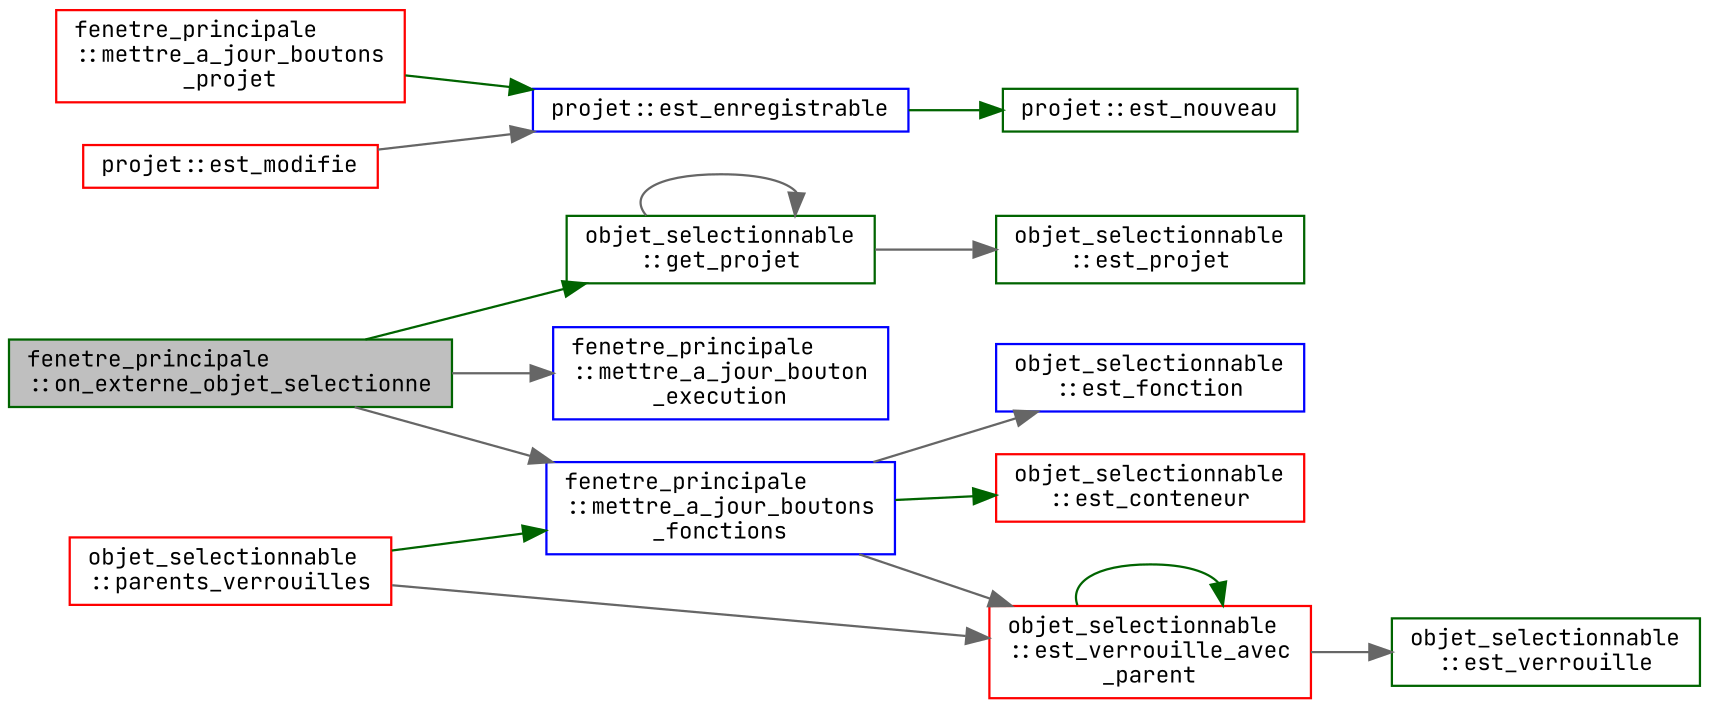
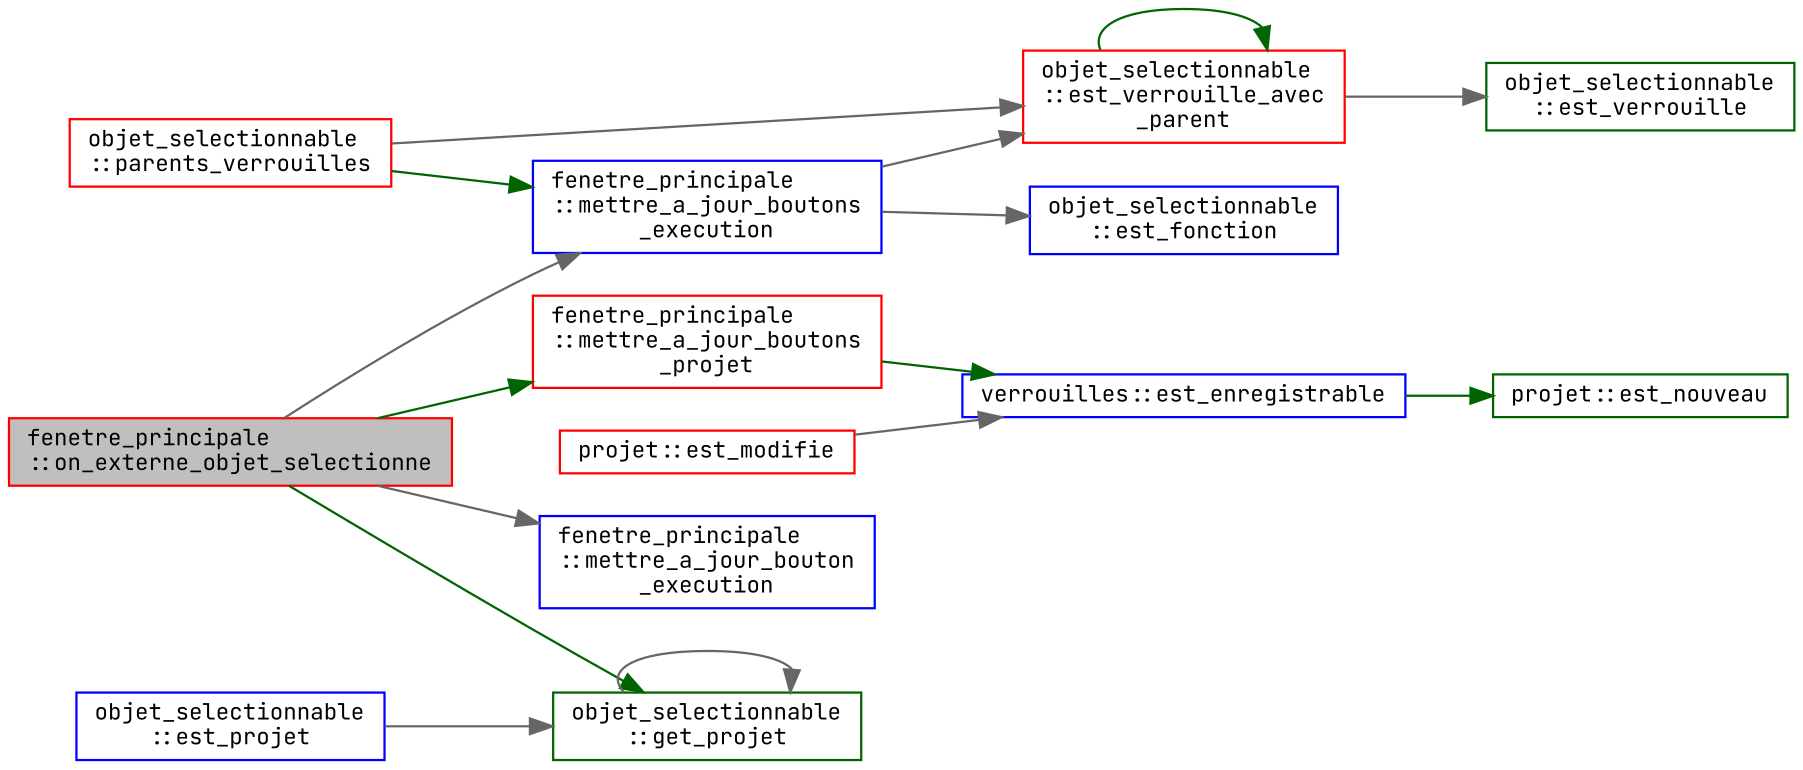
(721, 110) -> (1184, 396)
(924, 250) -> (457, 726)
(1150, 250) -> (230, 726)
(230, 373) -> (230, 452)
none -> (444, 403)
(1150, 488) -> none
(721, 508) -> (707, 207)
